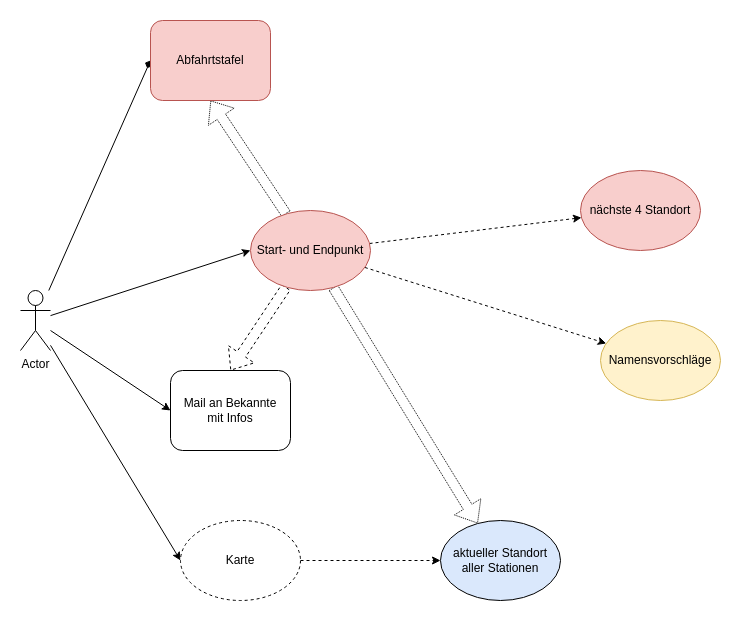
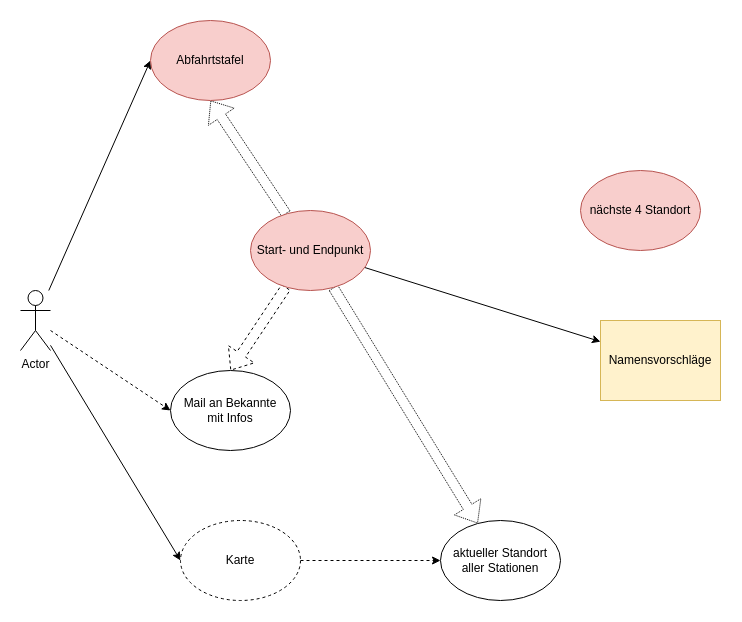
(211, 61) -> (211, 61)
(147, 68) -> (147, 68)
(472, 231) -> none
(147, 284) -> none
(483, 304) -> (480, 304)
(661, 361) -> (661, 361)
(108, 369) -> (108, 369)
(231, 411) -> (231, 411)
(501, 561) -> (501, 561)
